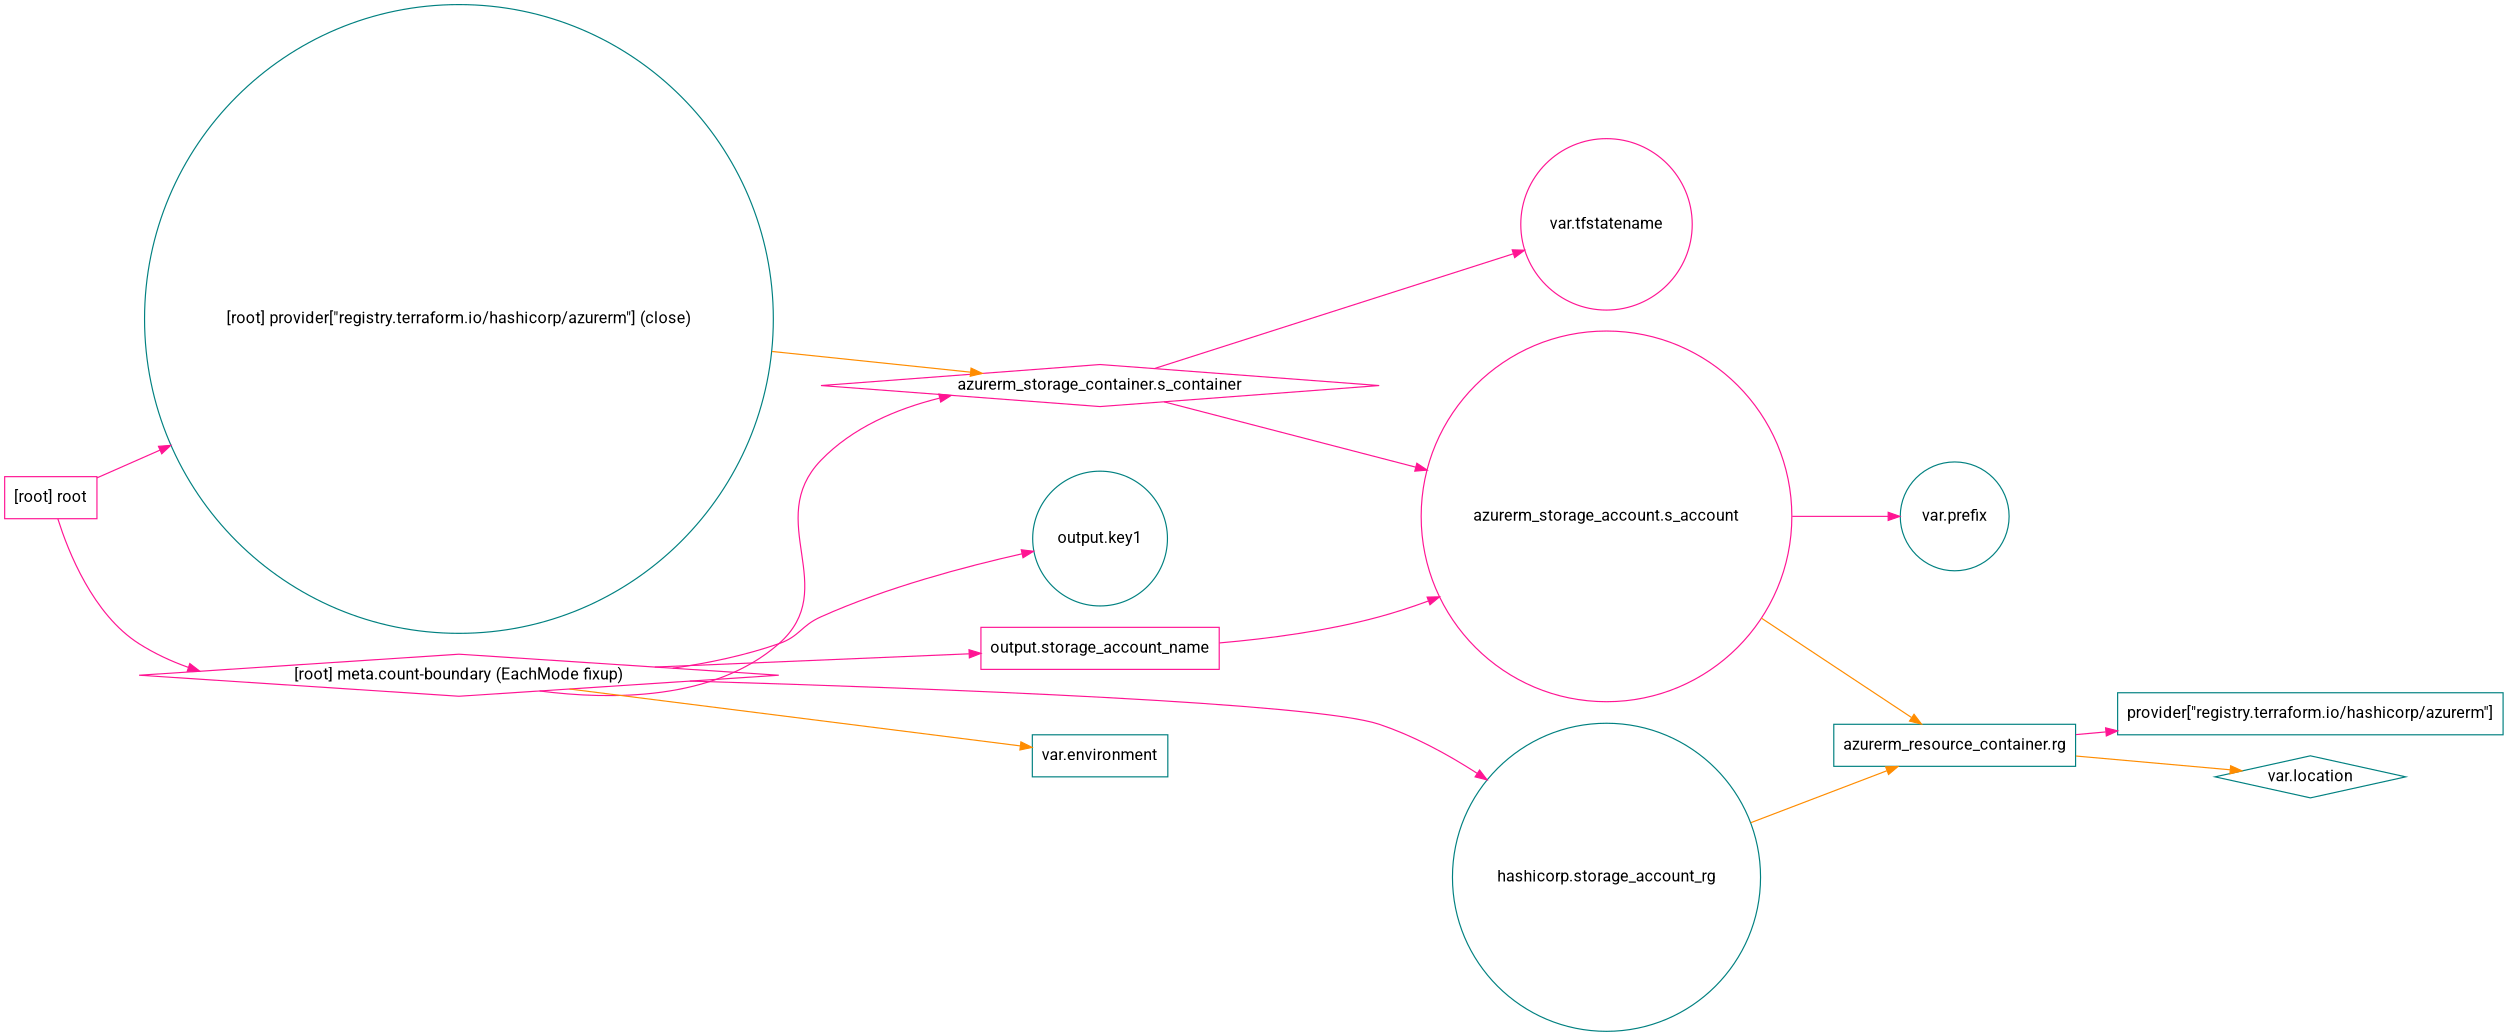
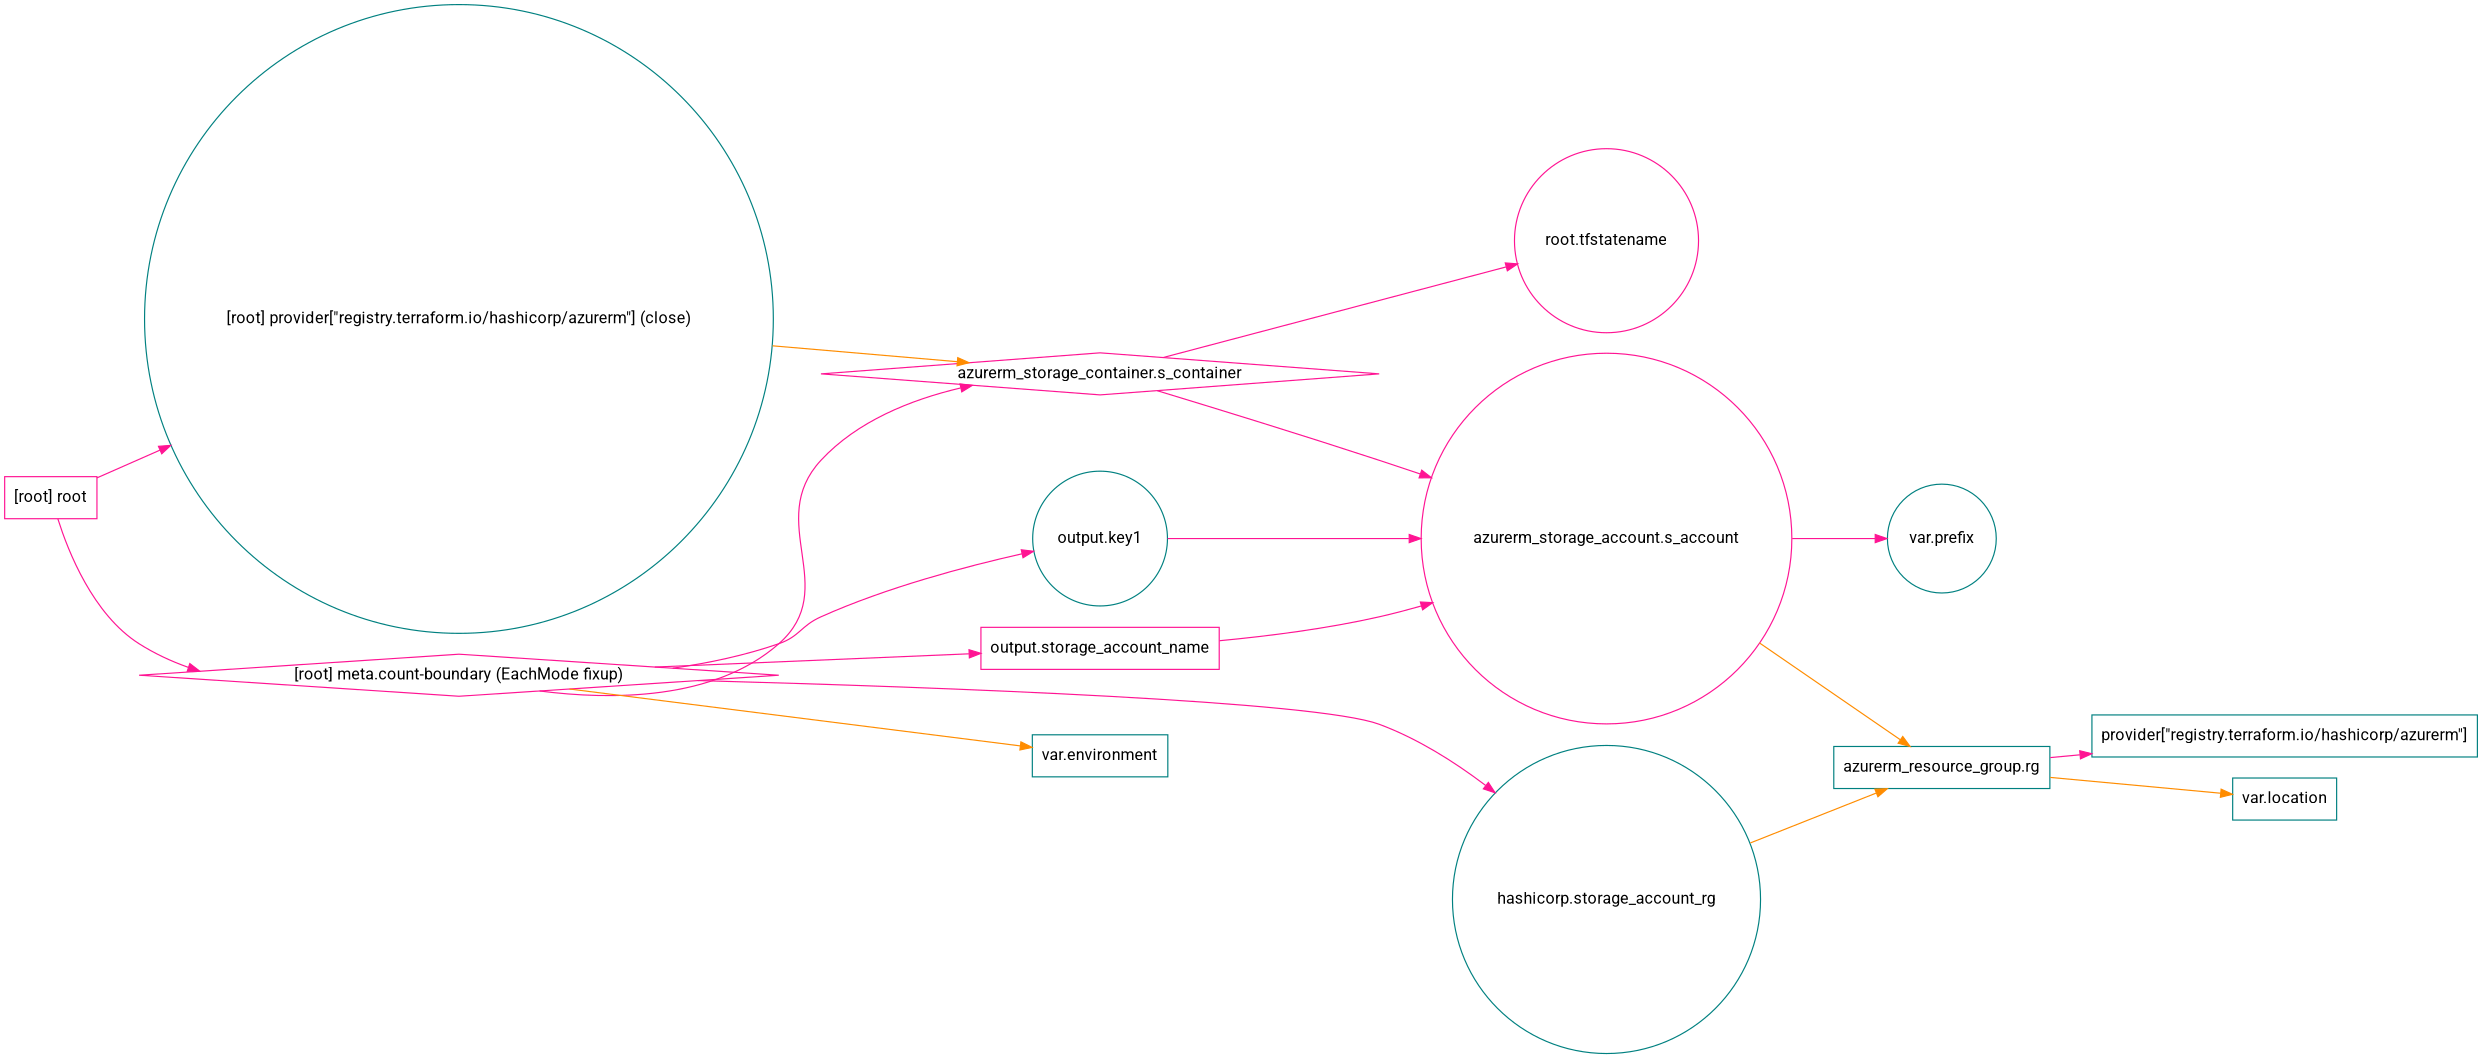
(1607, 224) -> (1607, 241)
none -> (1288, 539)
(1955, 745) -> (1942, 767)
(2310, 777) -> (2285, 799)
